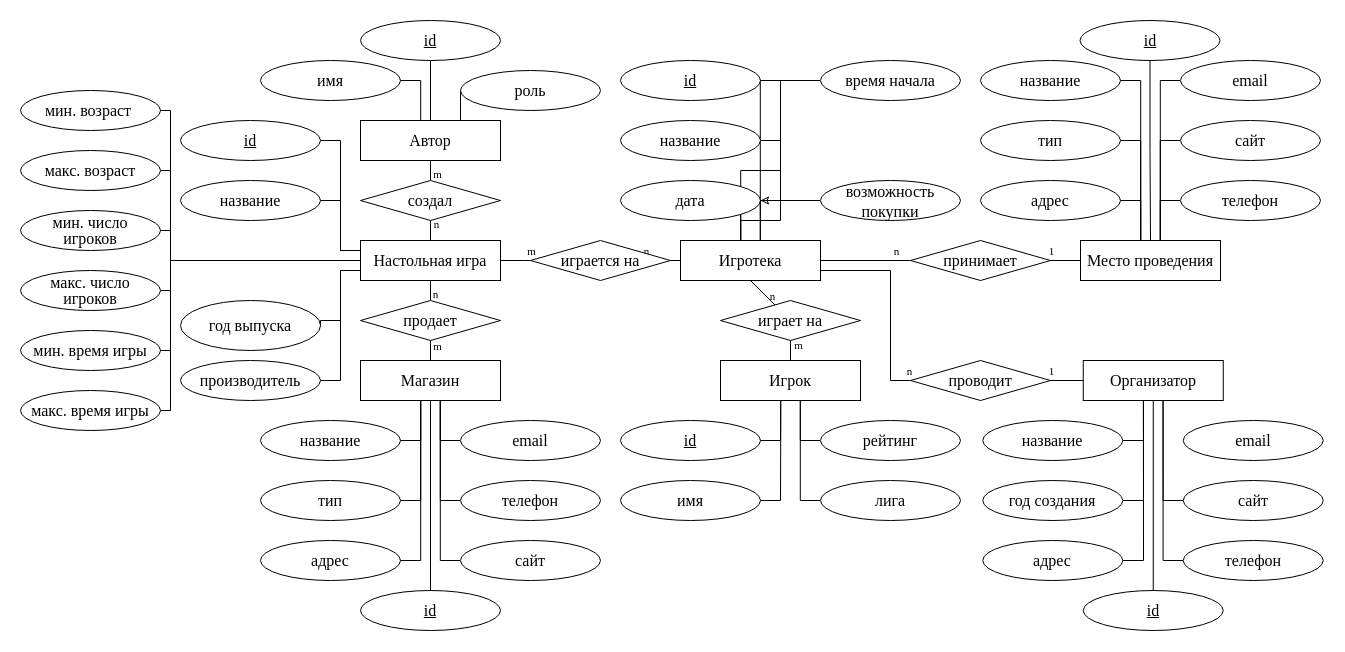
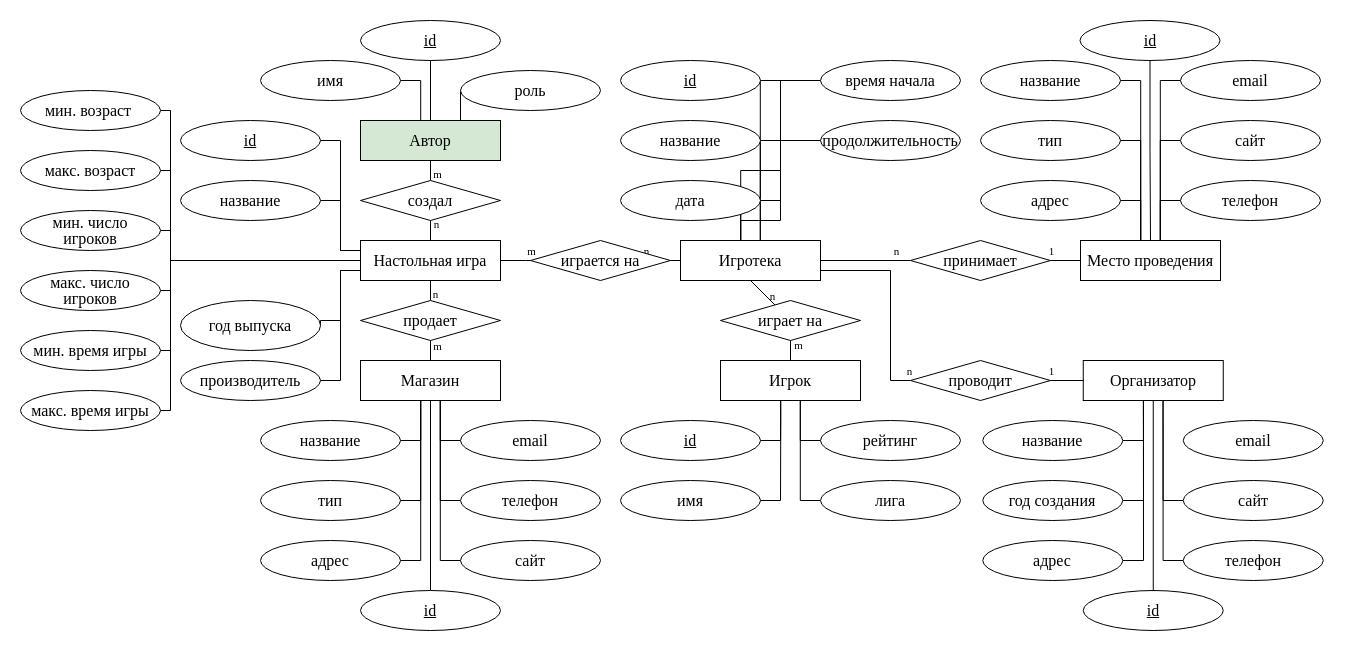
(431, 141) -> (431, 141)
none -> (801, 141)
none -> (891, 141)
(801, 201) -> none
(891, 201) -> none
(781, 203) -> (781, 203)
